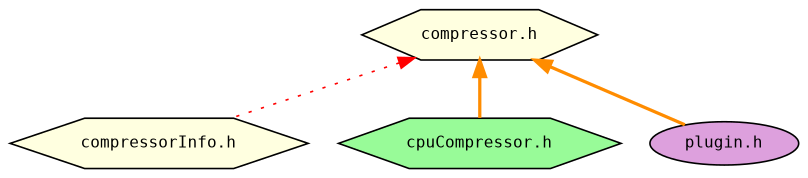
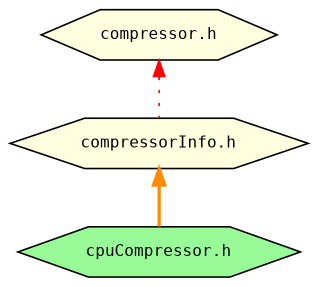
(480, 97) -> (159, 206)
(724, 143) -> none
